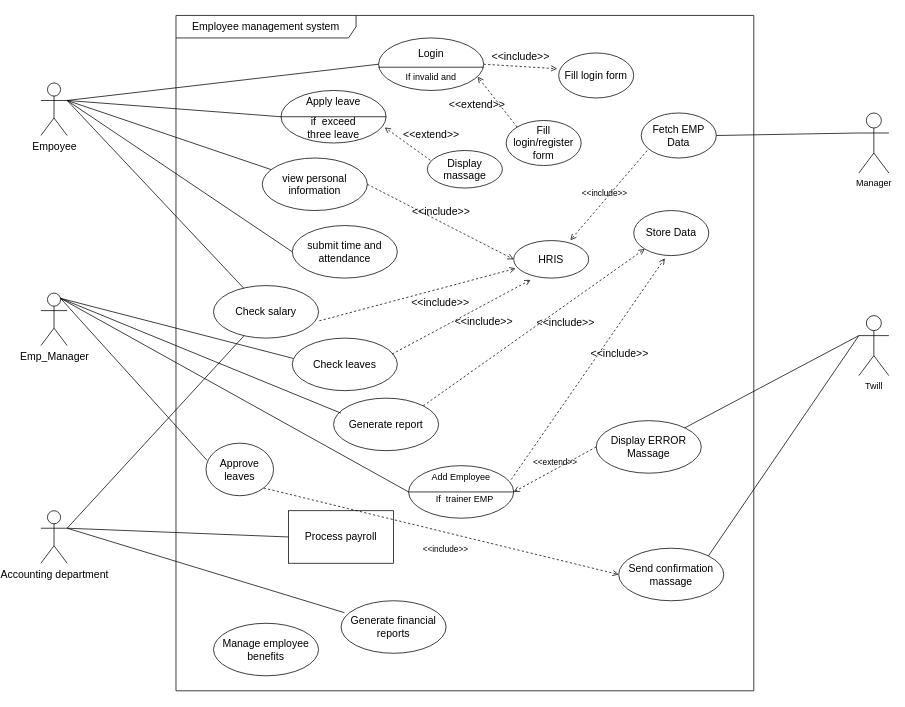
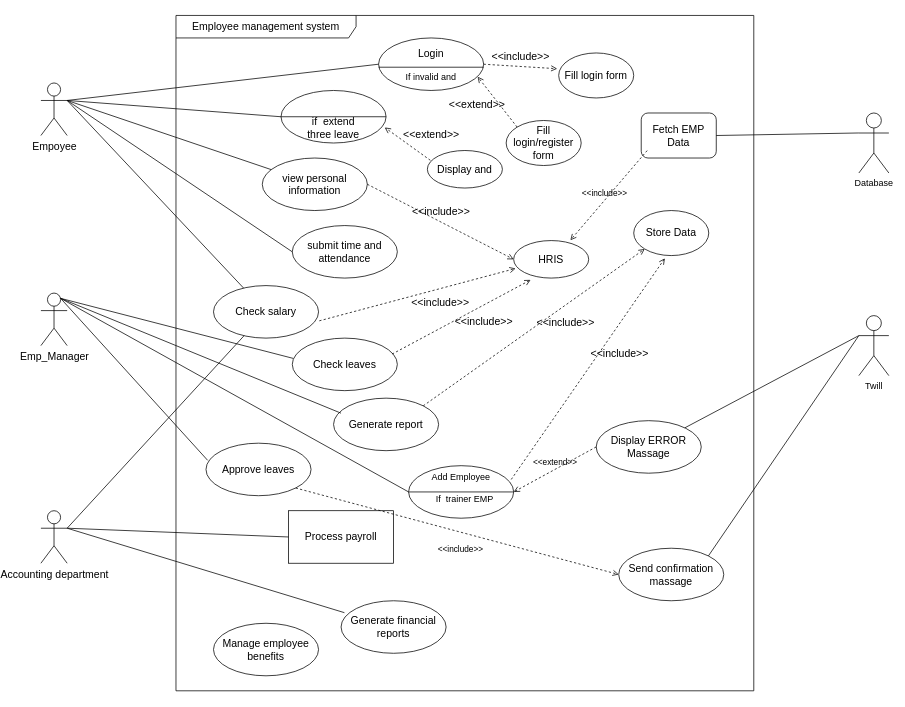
(333, 102) -> none
(333, 128) -> (333, 128)
(678, 135) -> (678, 135)
(465, 169) -> (465, 169)
(874, 184) -> (874, 184)
(240, 469) -> (258, 469)
